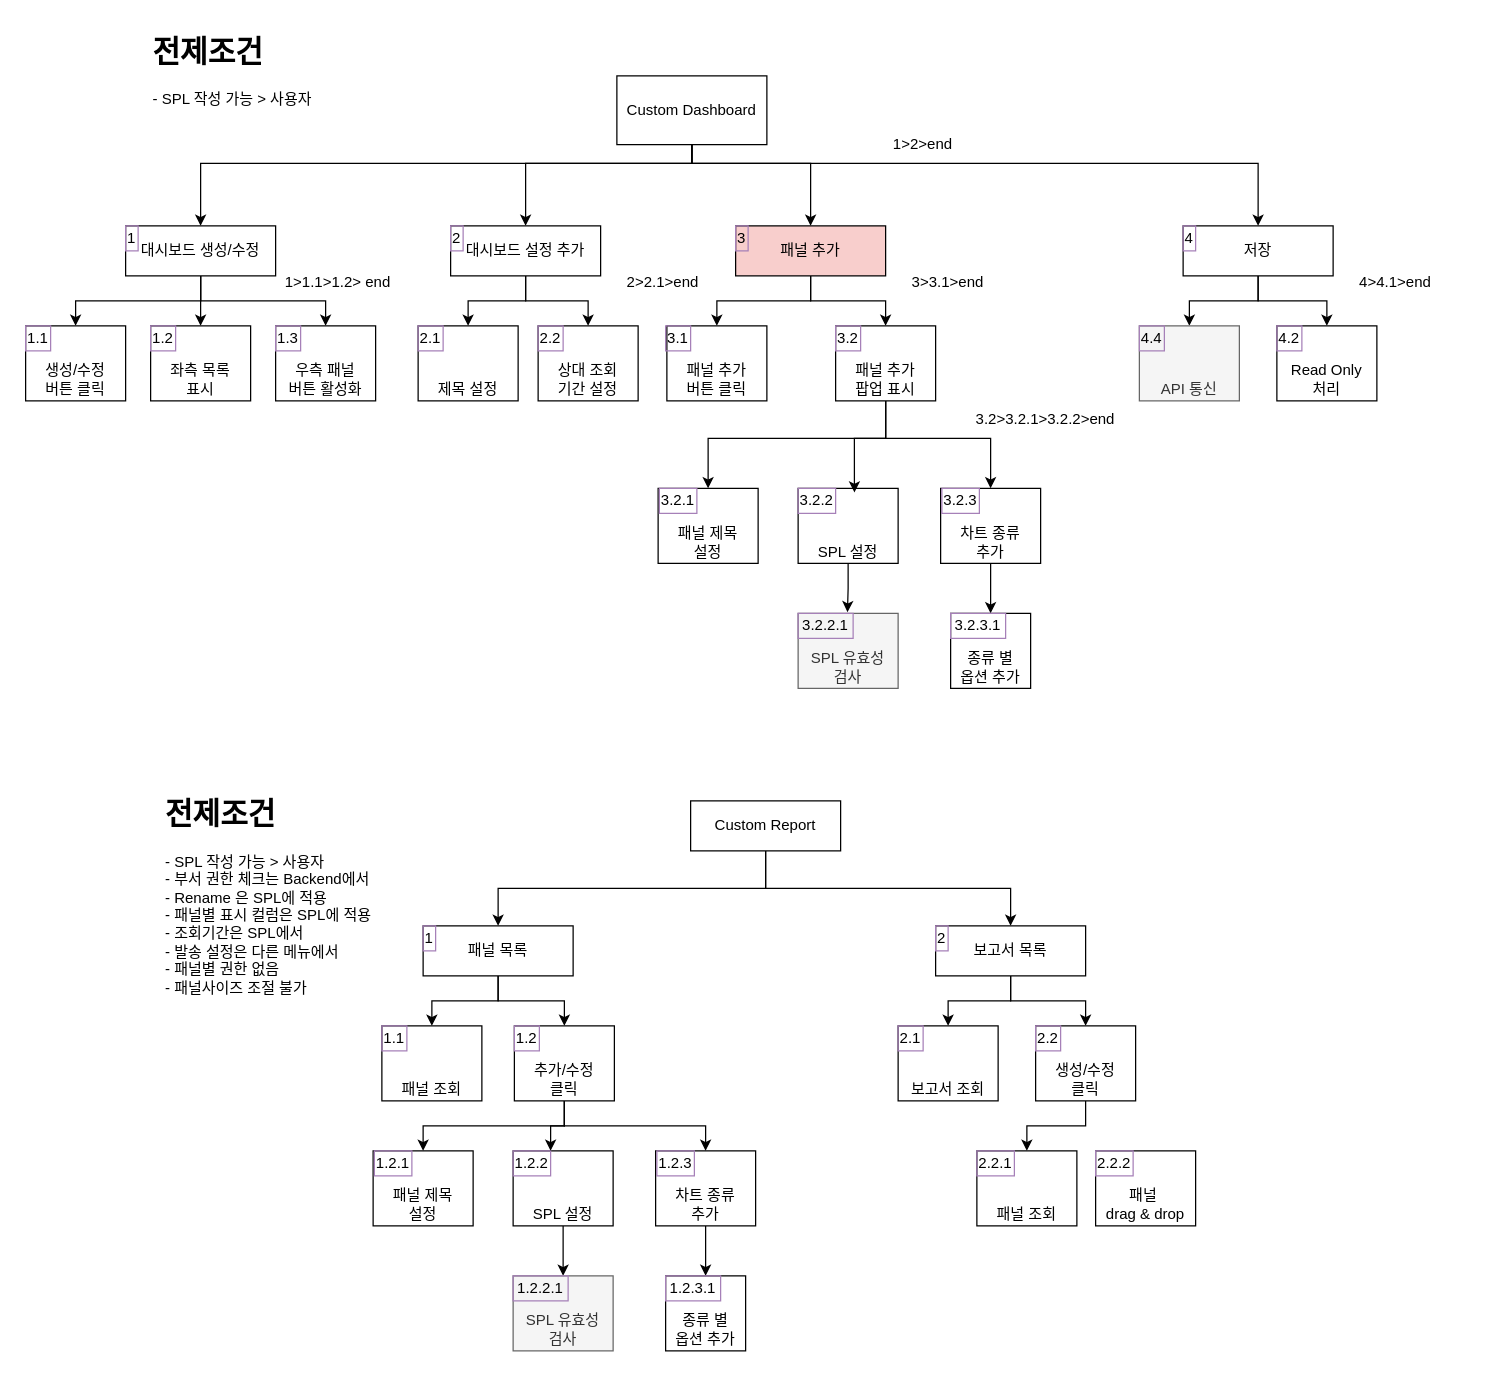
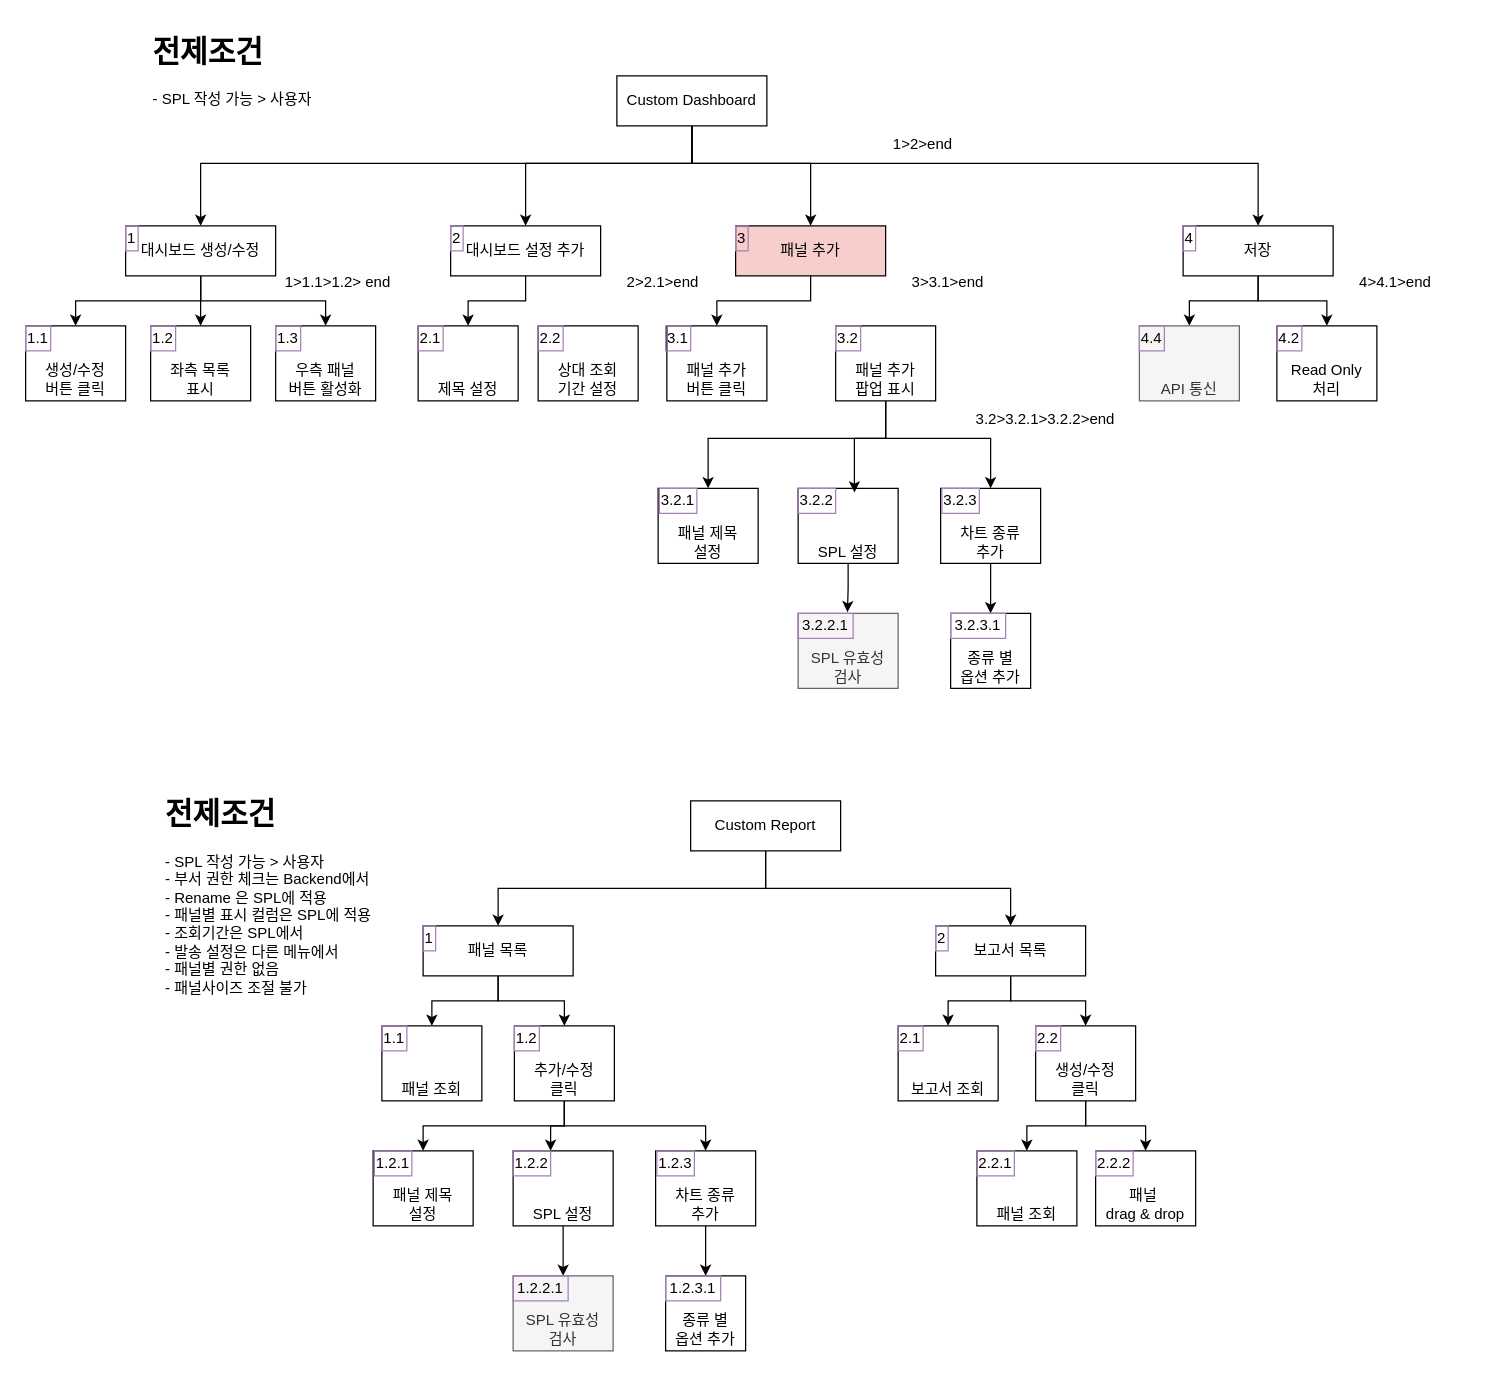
(692, 110) -> (692, 101)
(565, 301) -> none
(857, 301) -> none
none -> (1124, 1126)
